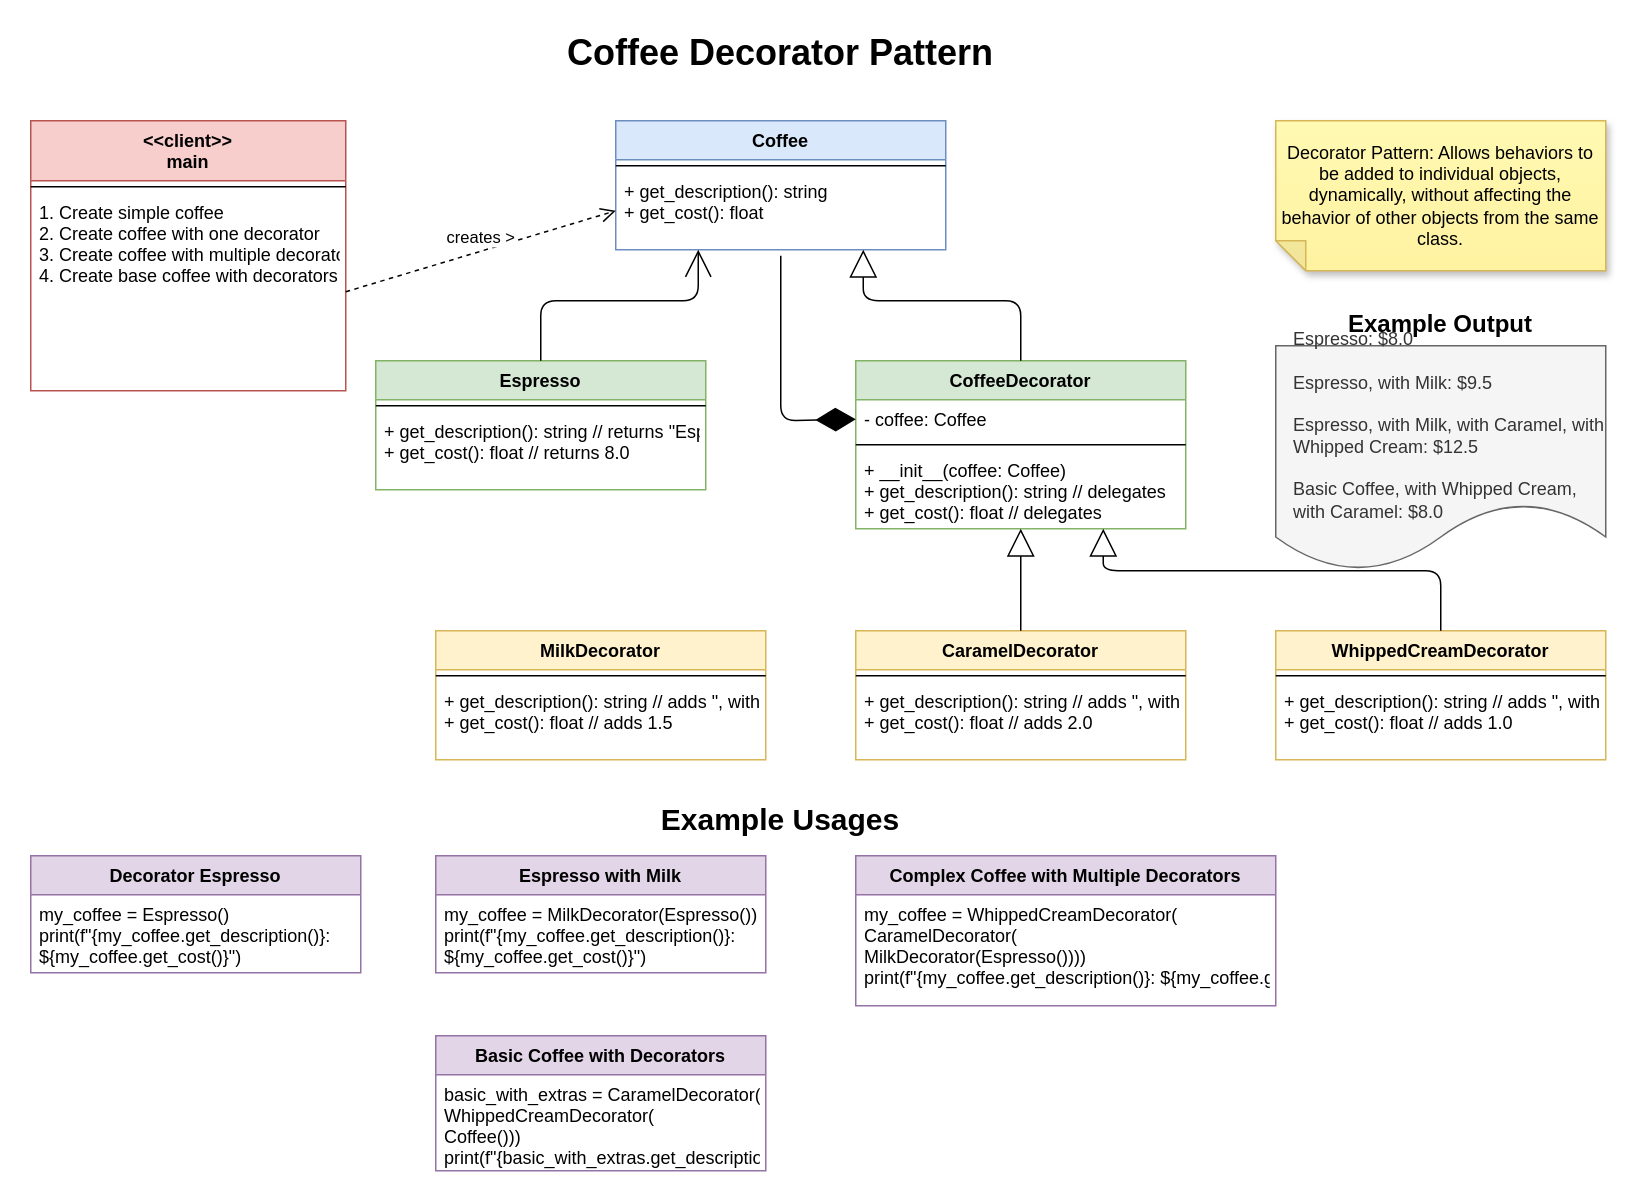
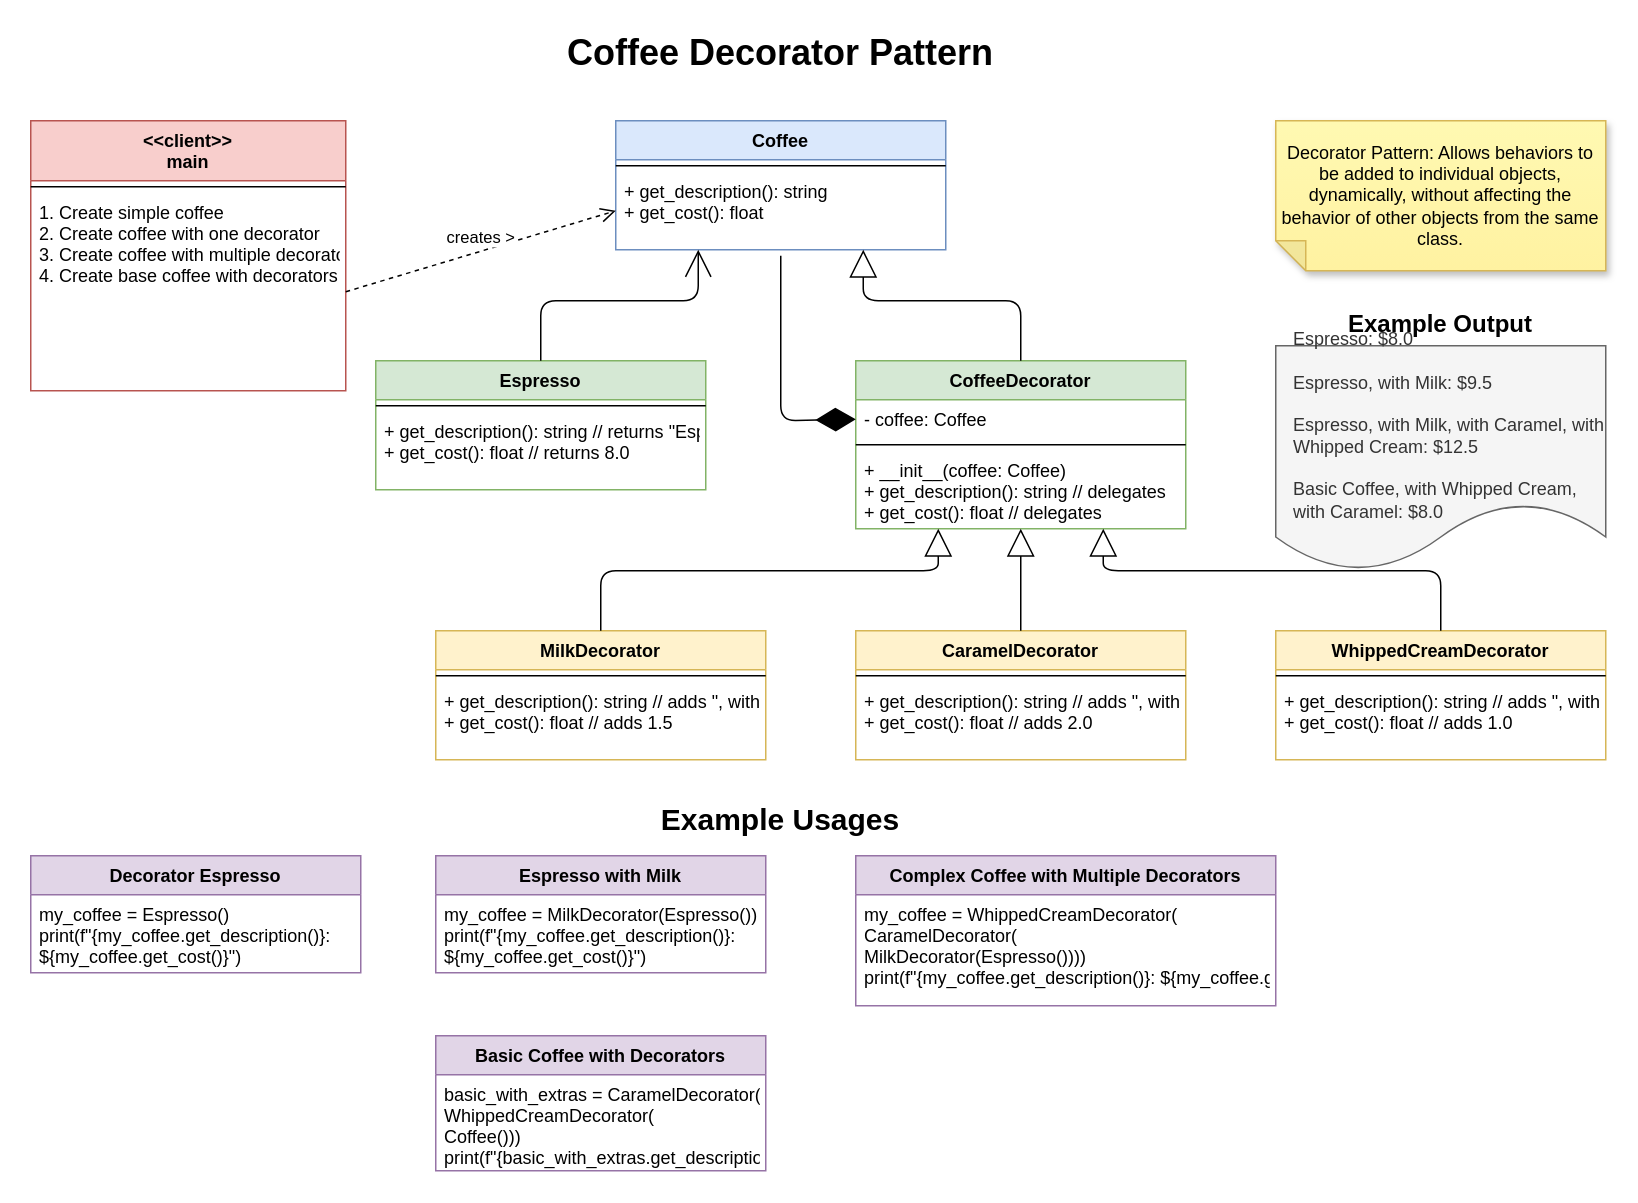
none -> (747, 571)
